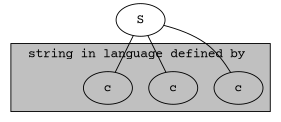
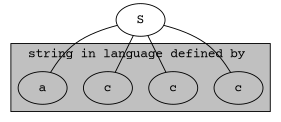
none -> (43, 88)
